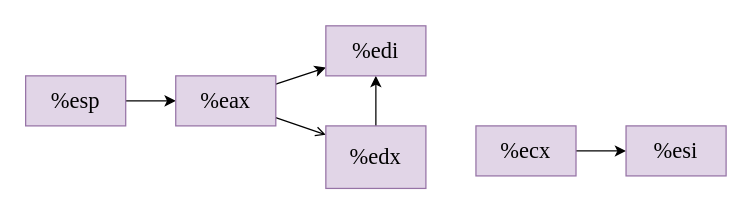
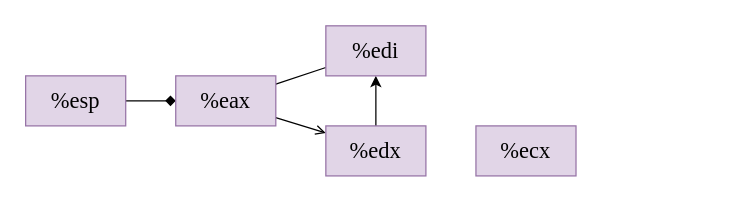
(316, 70) -> (320, 69)
(166, 101) -> (165, 101)
(597, 151) -> none
(676, 151) -> none
(376, 157) -> (376, 151)
